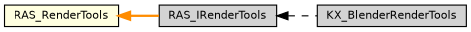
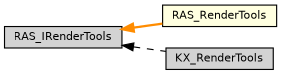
(145, 16) -> (148, 26)
(392, 16) -> (220, 59)
